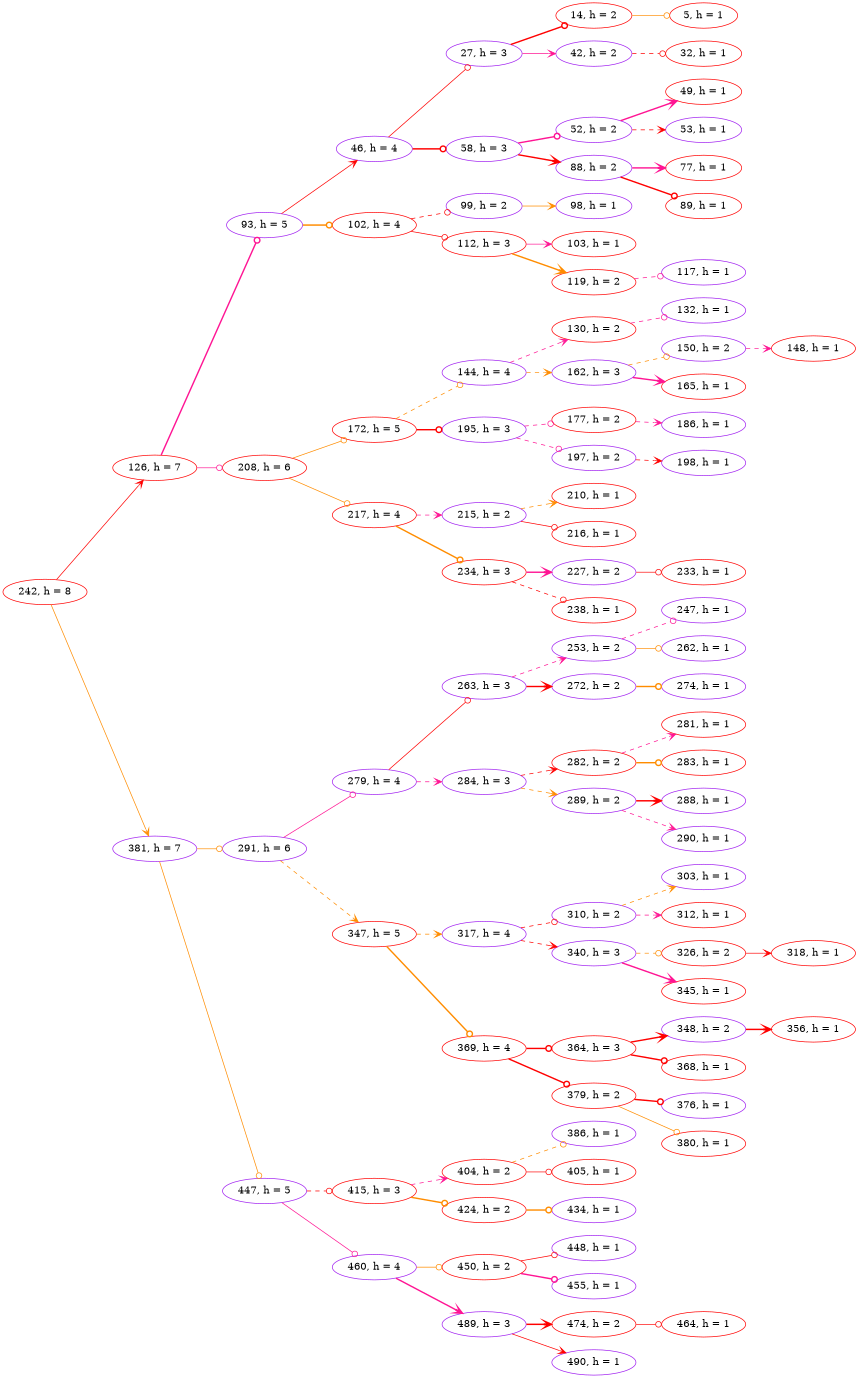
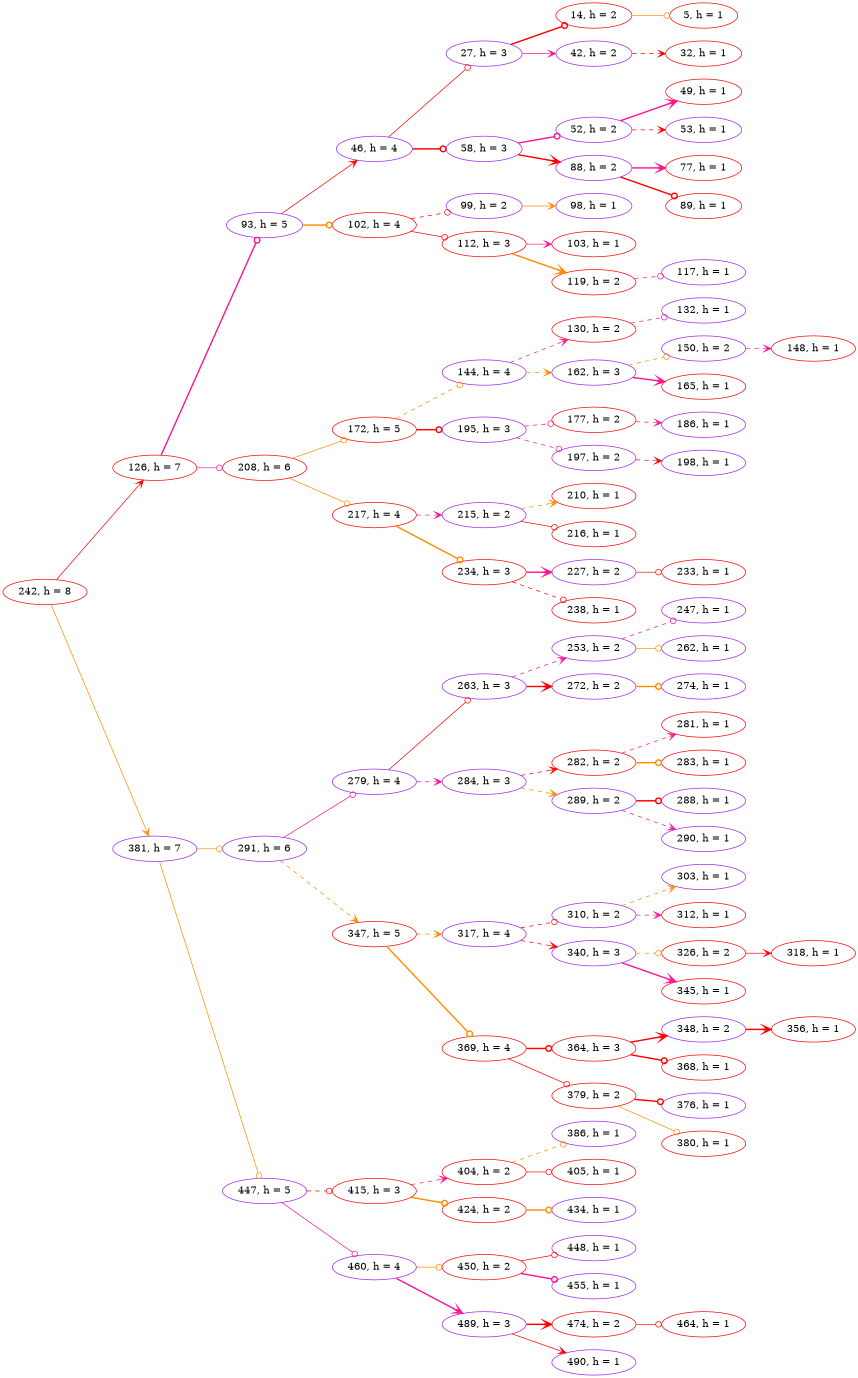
(646, 54) -> (645, 54)
(645, 801) -> (646, 801)
(536, 1071) -> (536, 1071)
